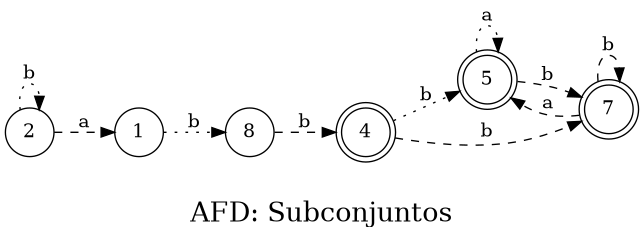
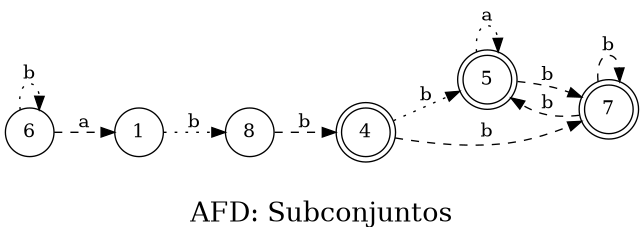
(548, 103) -> (548, 103)
(30, 132) -> (30, 132)
